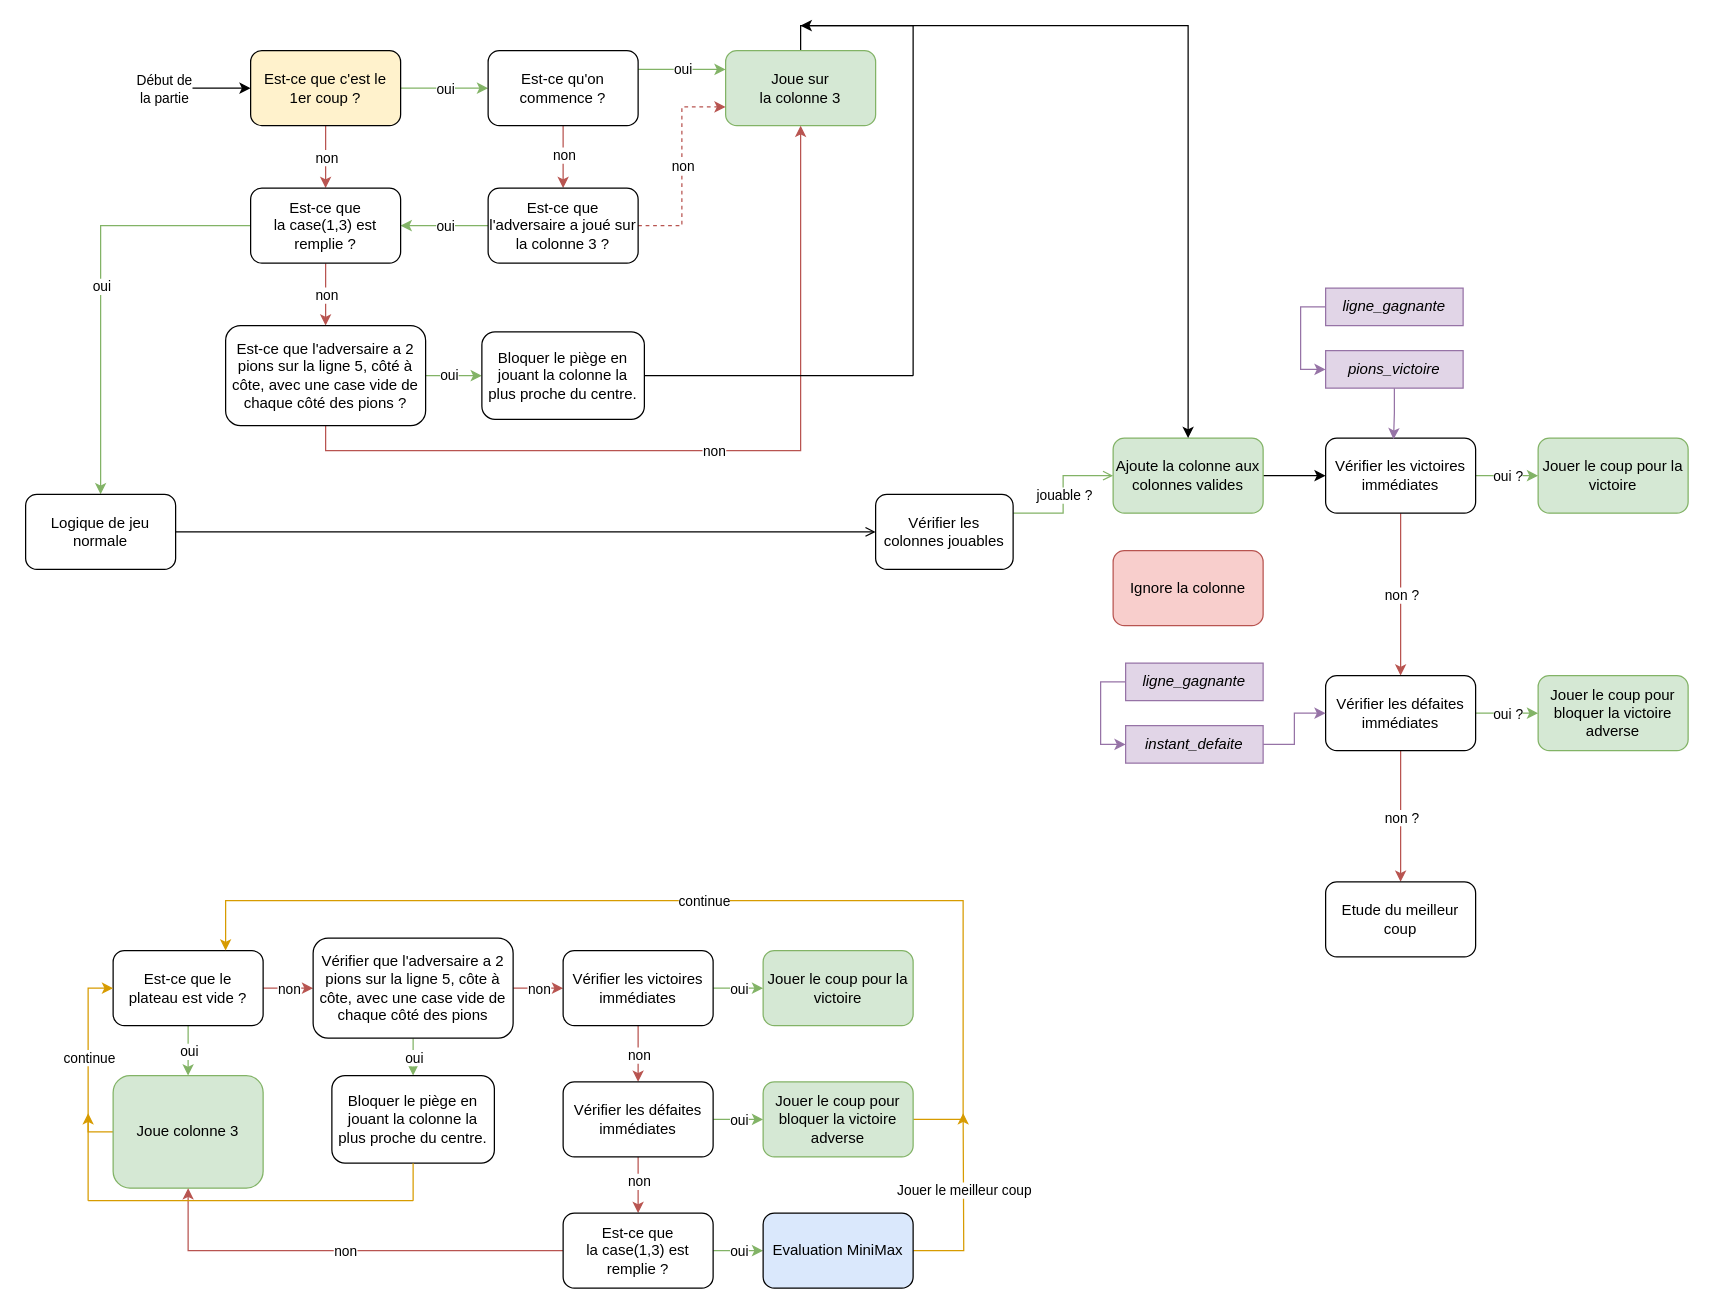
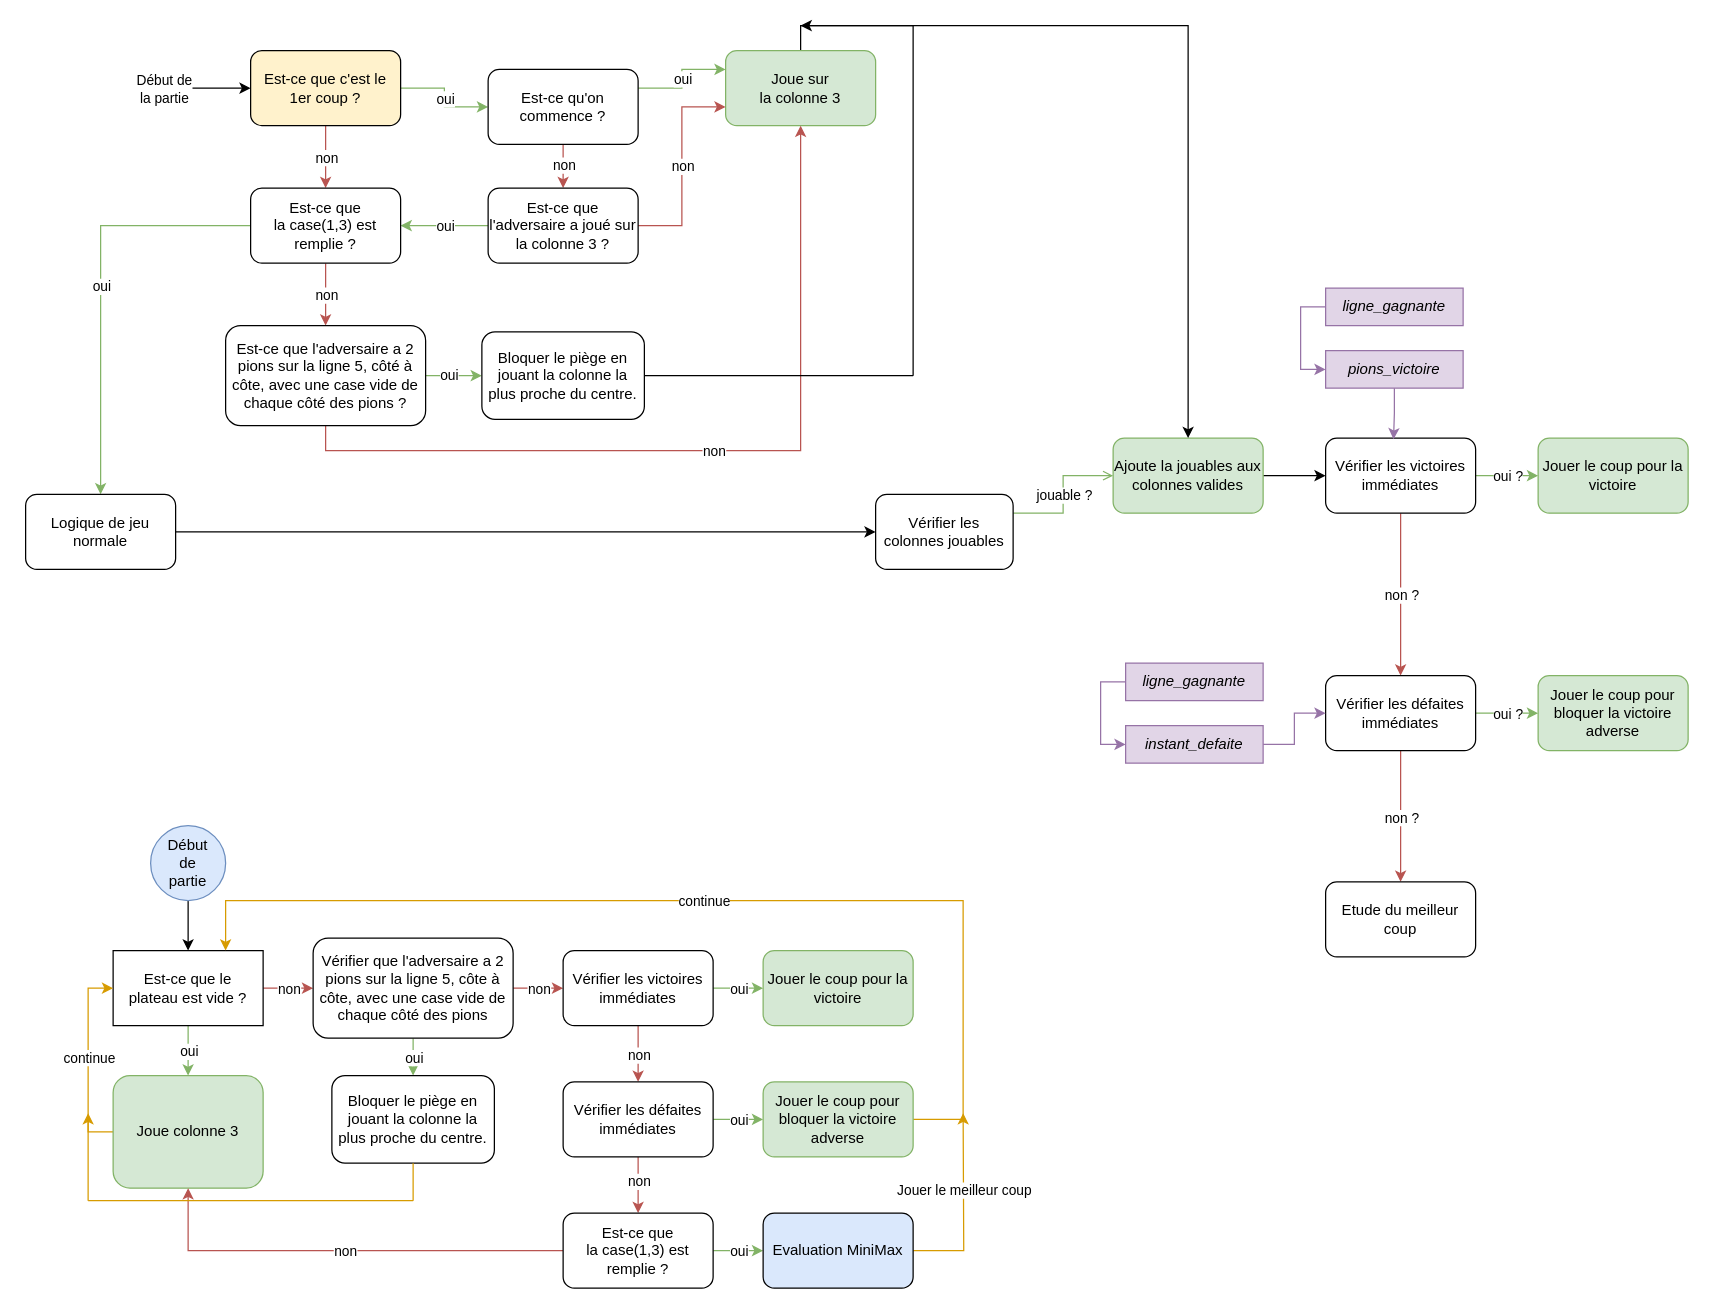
(563, 88) -> (563, 107)
(682, 221) -> (682, 221)
(1188, 476) -> (1188, 476)
(867, 532) -> (866, 532)
(1188, 588) -> none
none -> (188, 863)
none -> (188, 922)
(188, 988) -> (188, 988)
